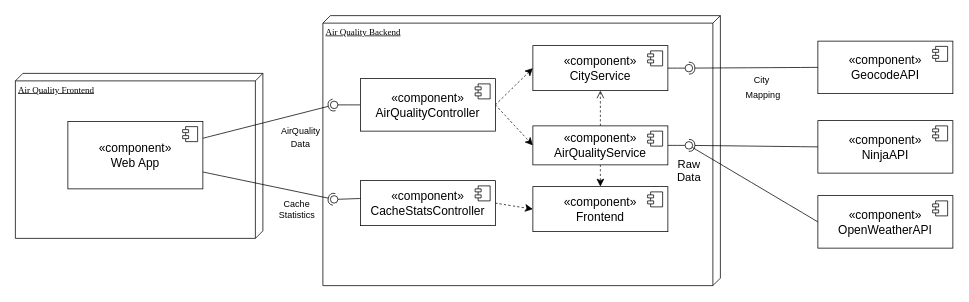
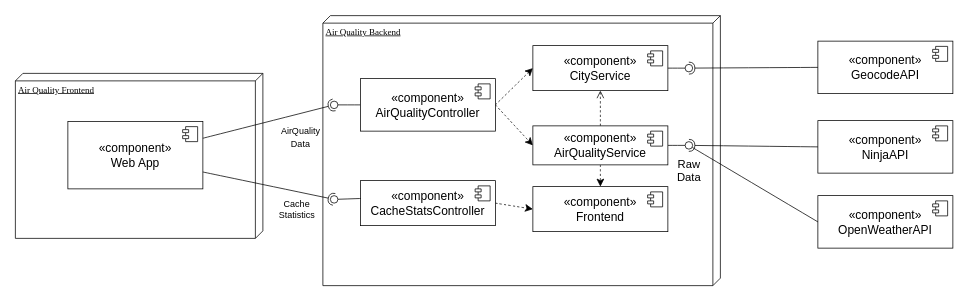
(762, 86) -> none
